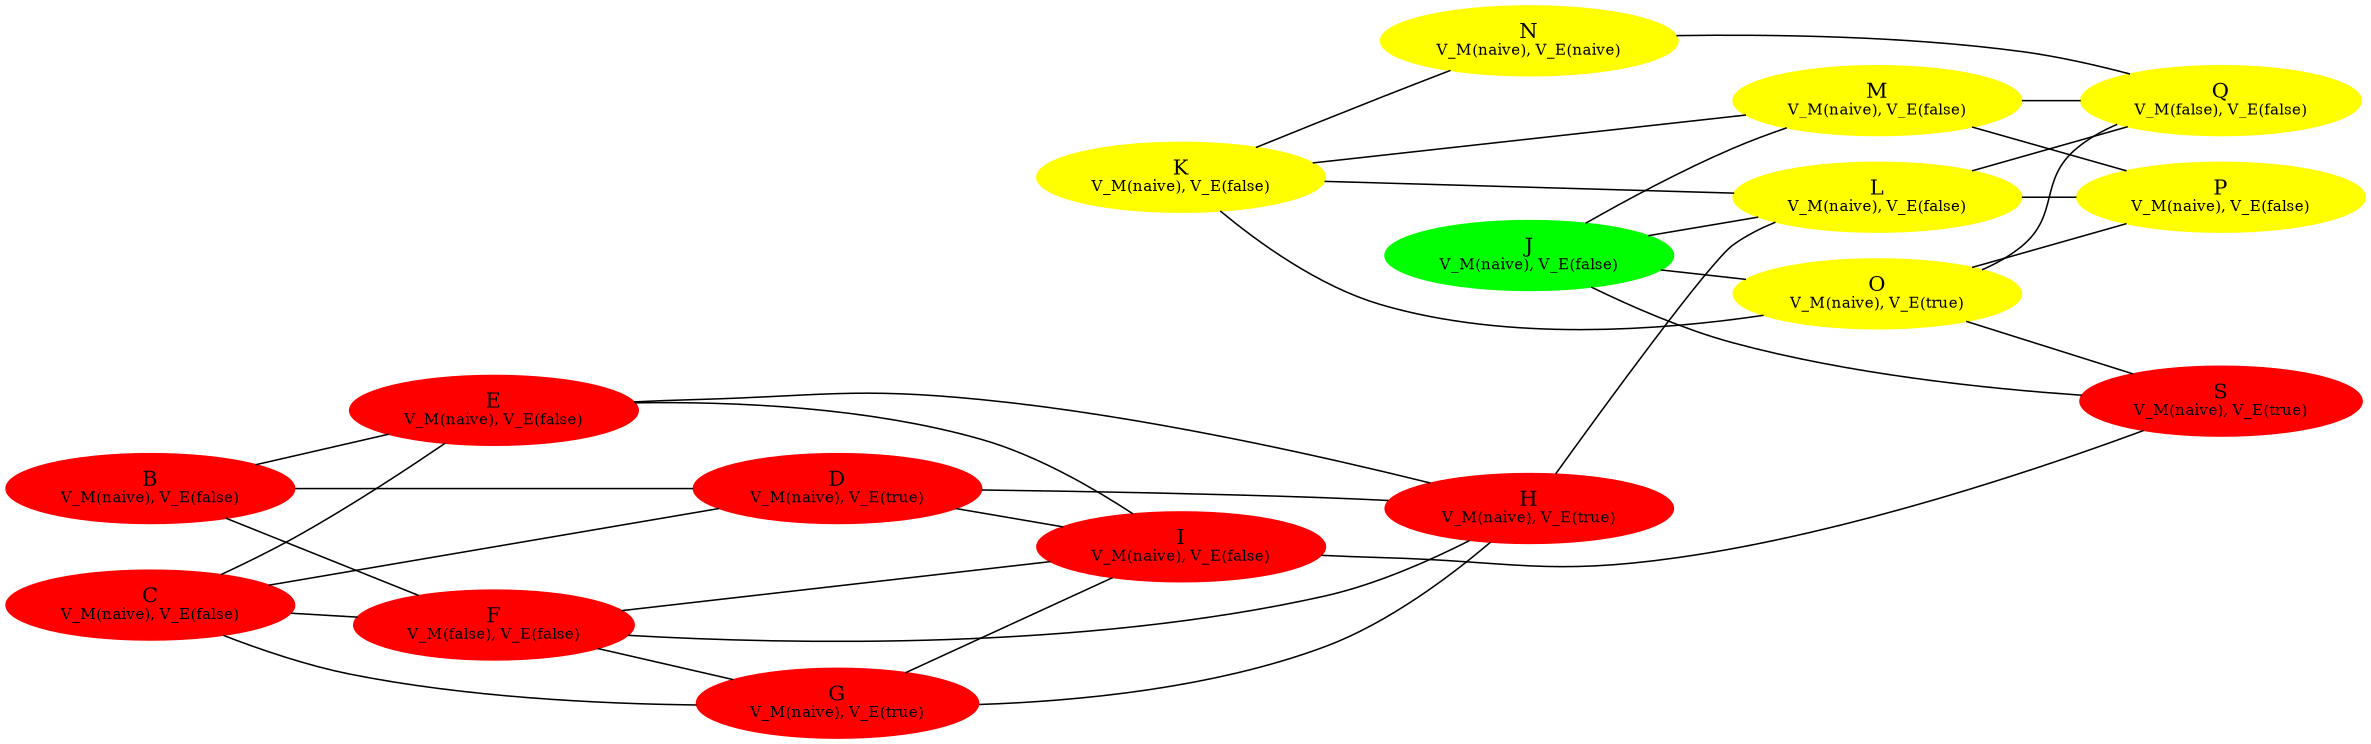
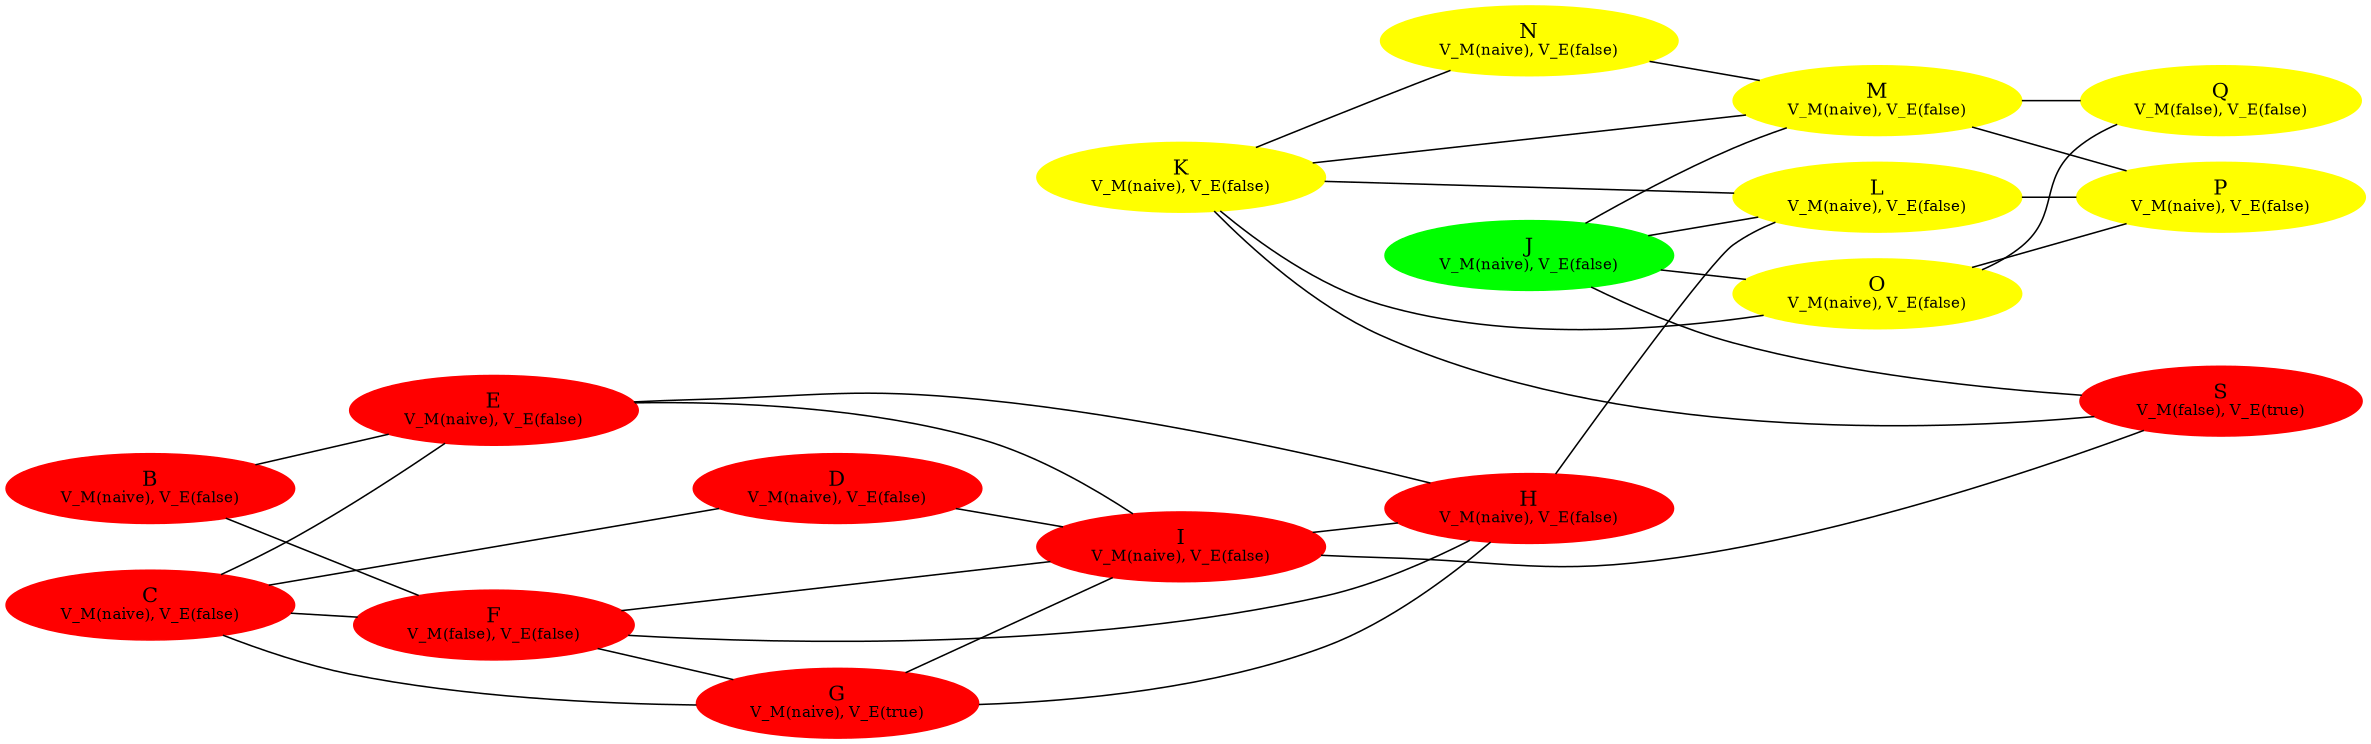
(1905, 41) -> (1705, 71)
(1529, 50) -> (1529, 50)
(2030, 154) -> none
(1877, 303) -> (1877, 303)
(2050, 348) -> (1629, 405)
(2221, 410) -> (2221, 410)
(494, 489) -> none
(1185, 494) -> (1355, 528)
(838, 498) -> (838, 498)
(1529, 518) -> (1529, 518)
